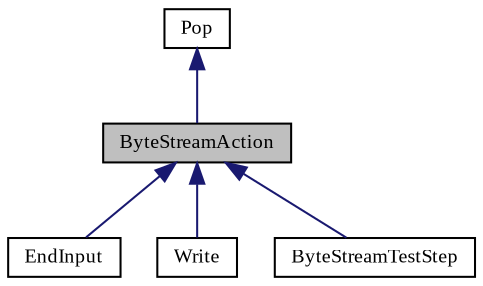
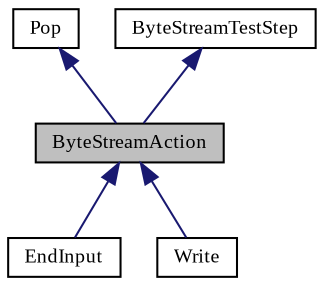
(295, 206) -> (166, 94)
